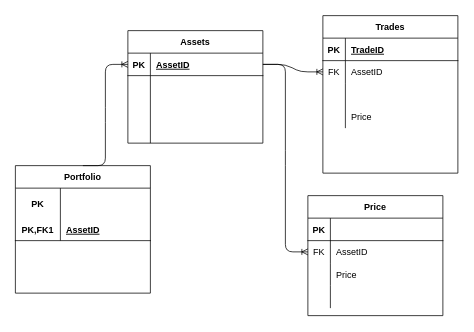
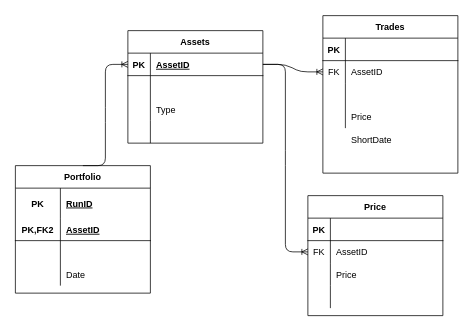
(402, 49) -> none
none -> (207, 109)
none -> (402, 139)
none -> (105, 203)
(38, 230) -> (38, 230)
none -> (105, 274)
